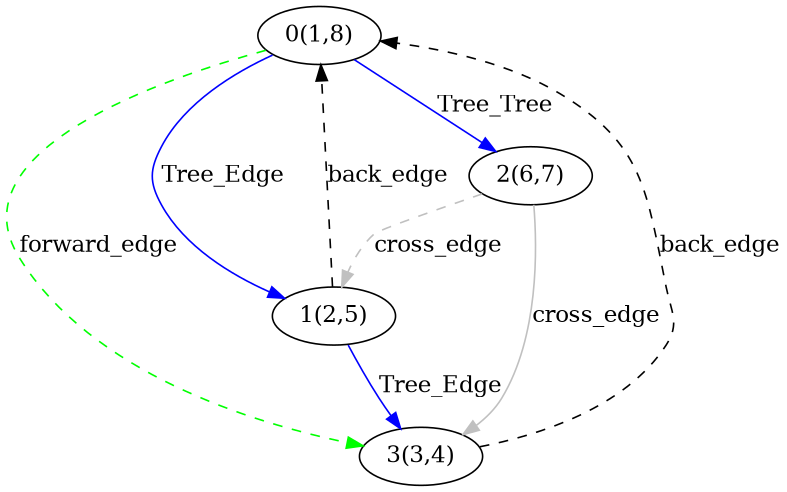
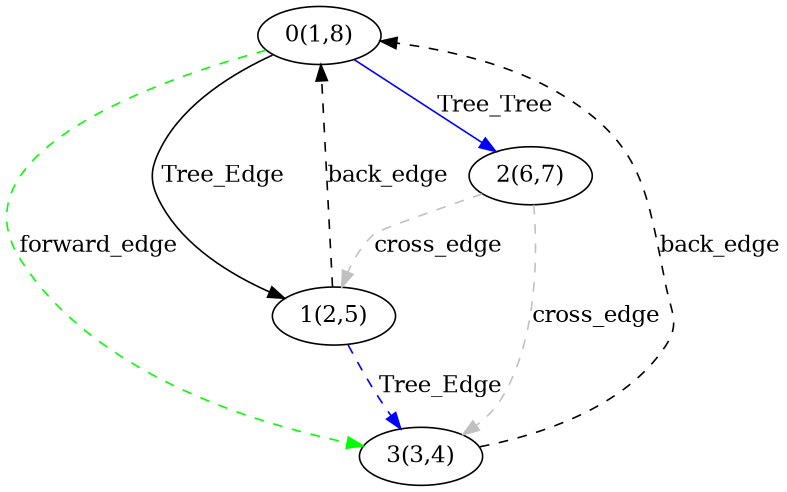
(153, 173) -> (153, 173)
(529, 322) -> (529, 322)
(368, 381) -> (368, 381)
